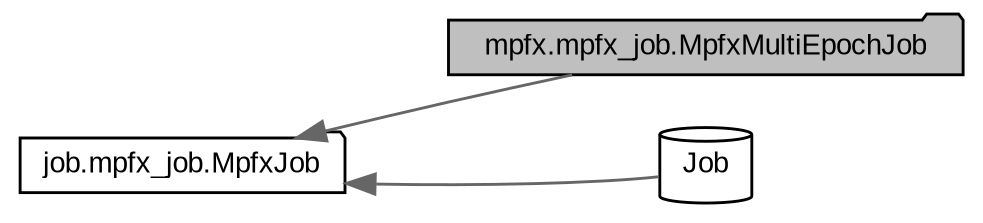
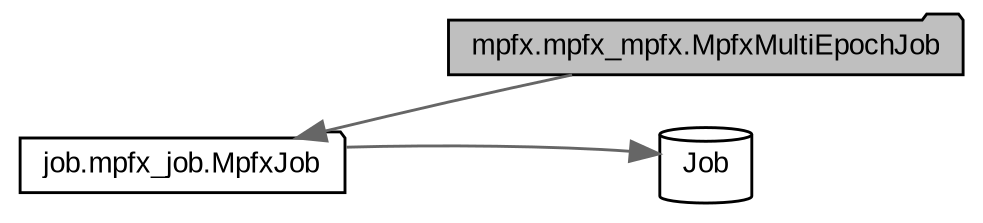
(706, 47) -> (706, 47)
(518, 184) -> (488, 146)
